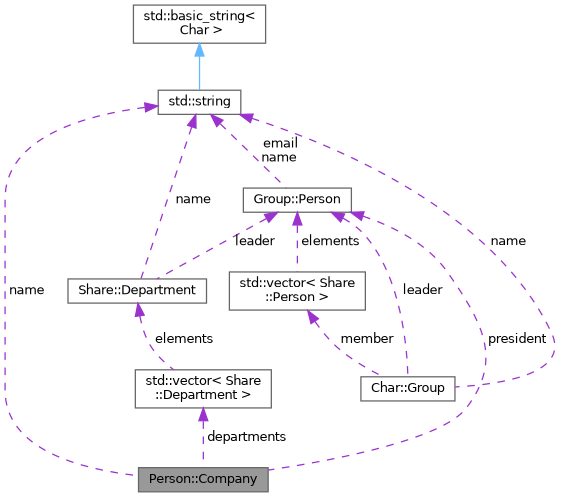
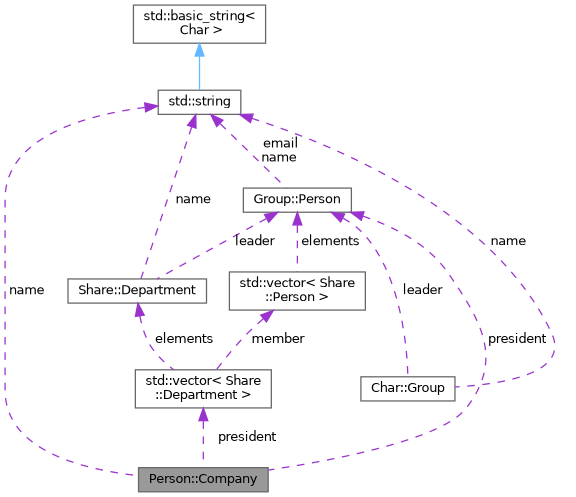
(345, 354) -> (238, 343)
(245, 438) -> (245, 438)
